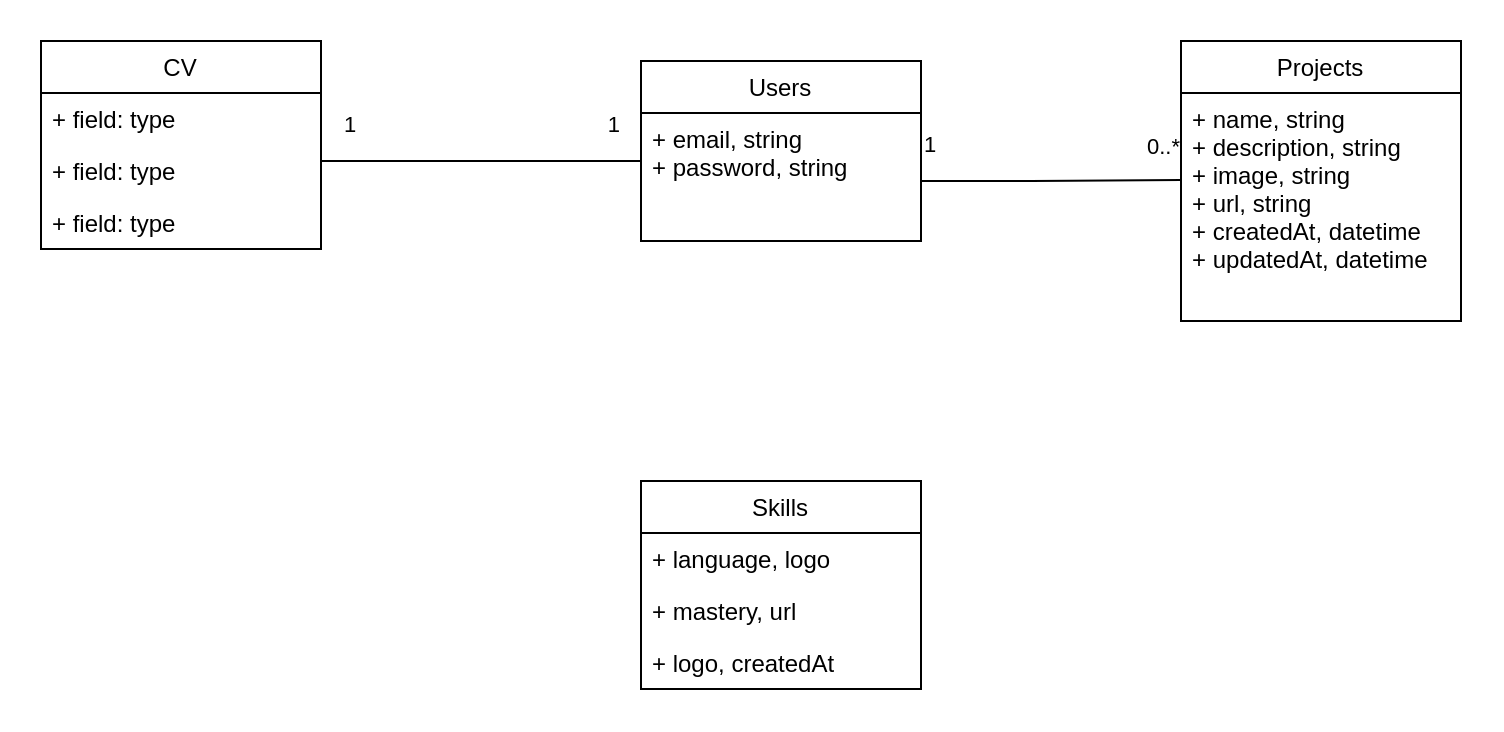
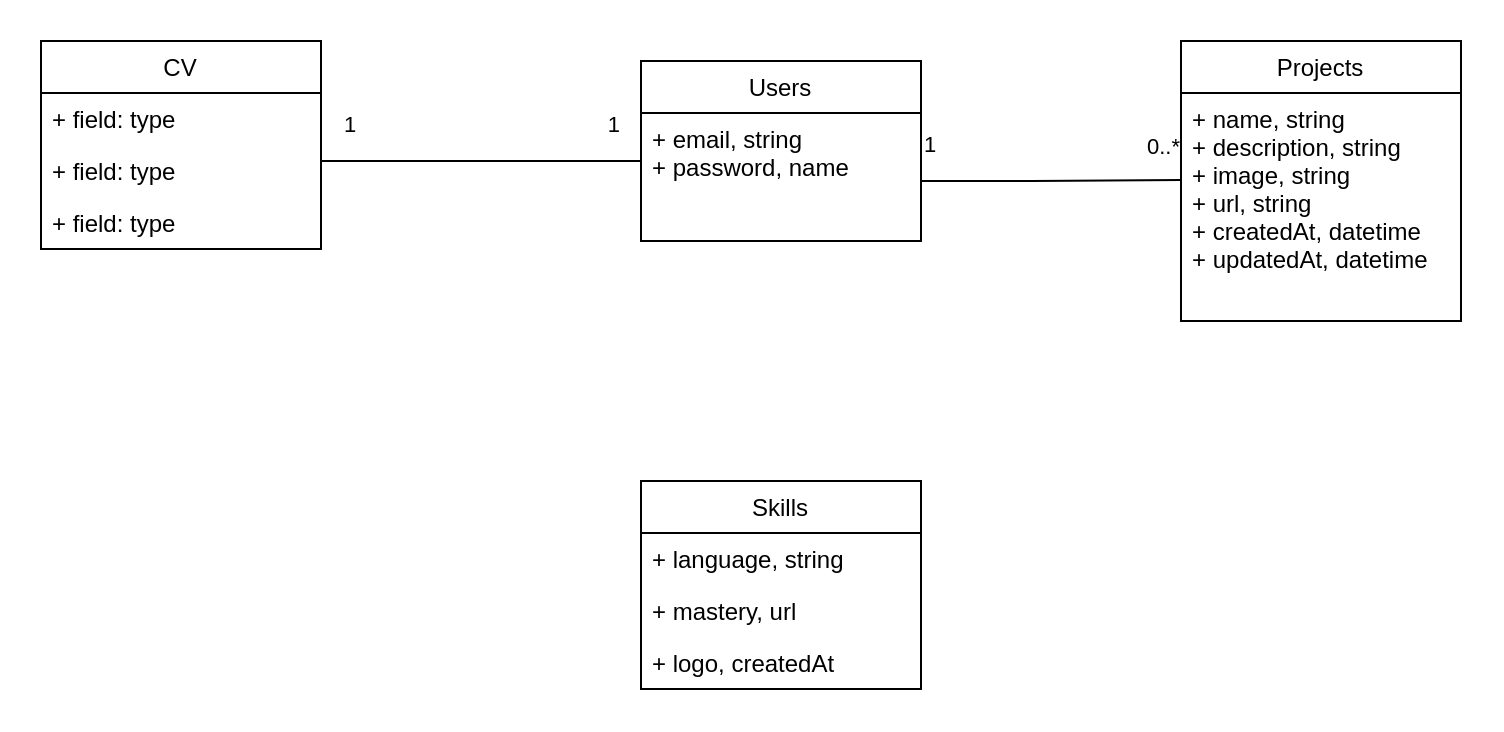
(734, 140) -> (734, 140)
(744, 560) -> (757, 560)
